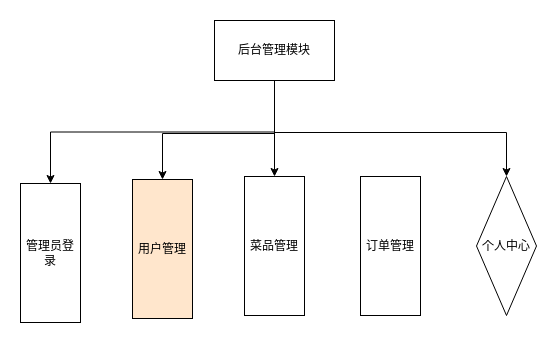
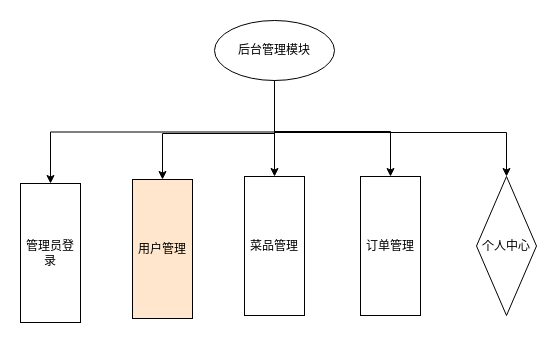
(275, 51) -> (275, 51)
none -> (391, 152)
